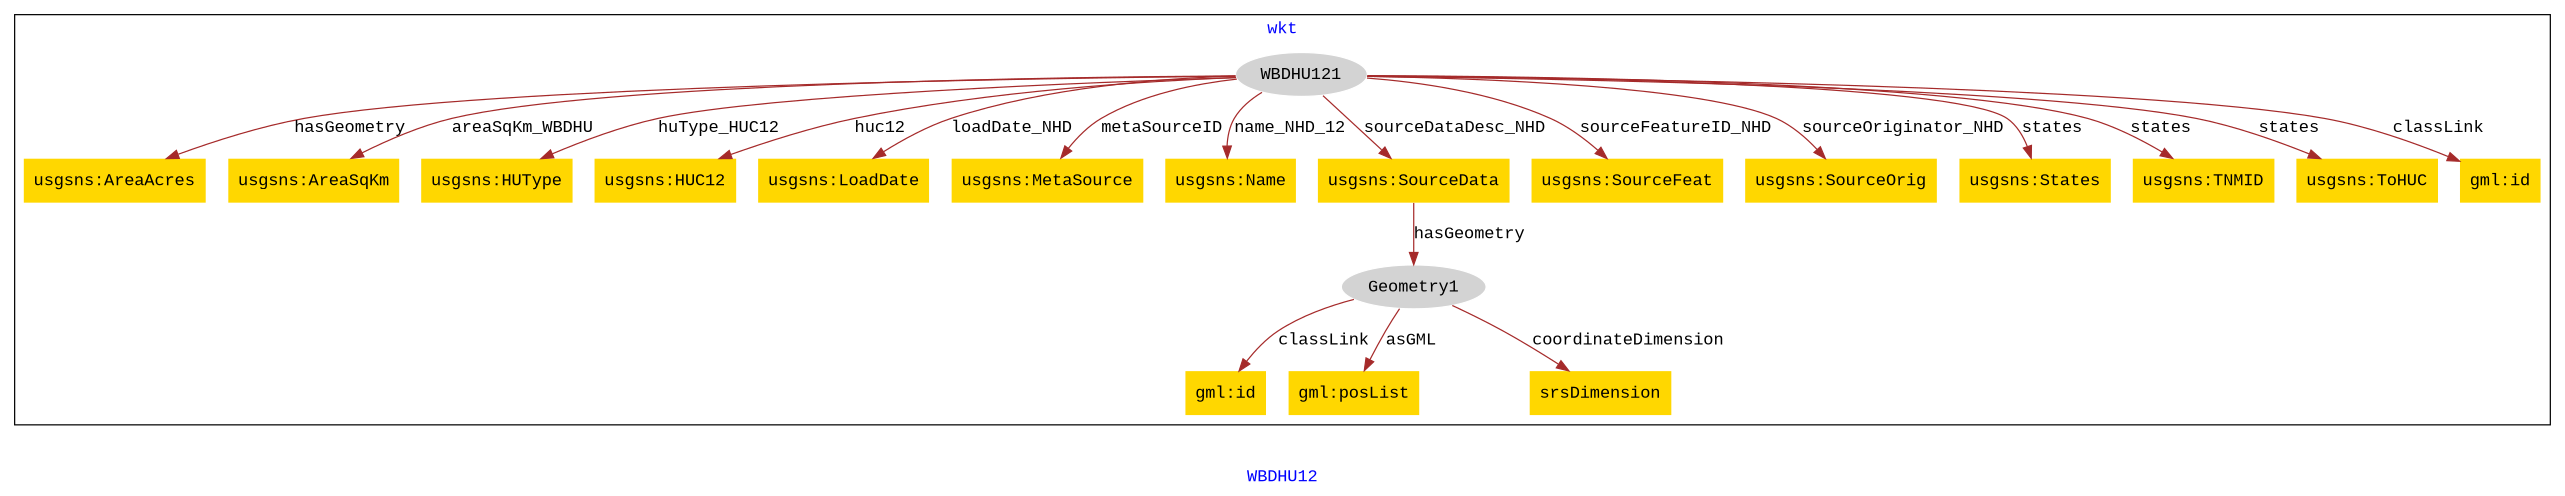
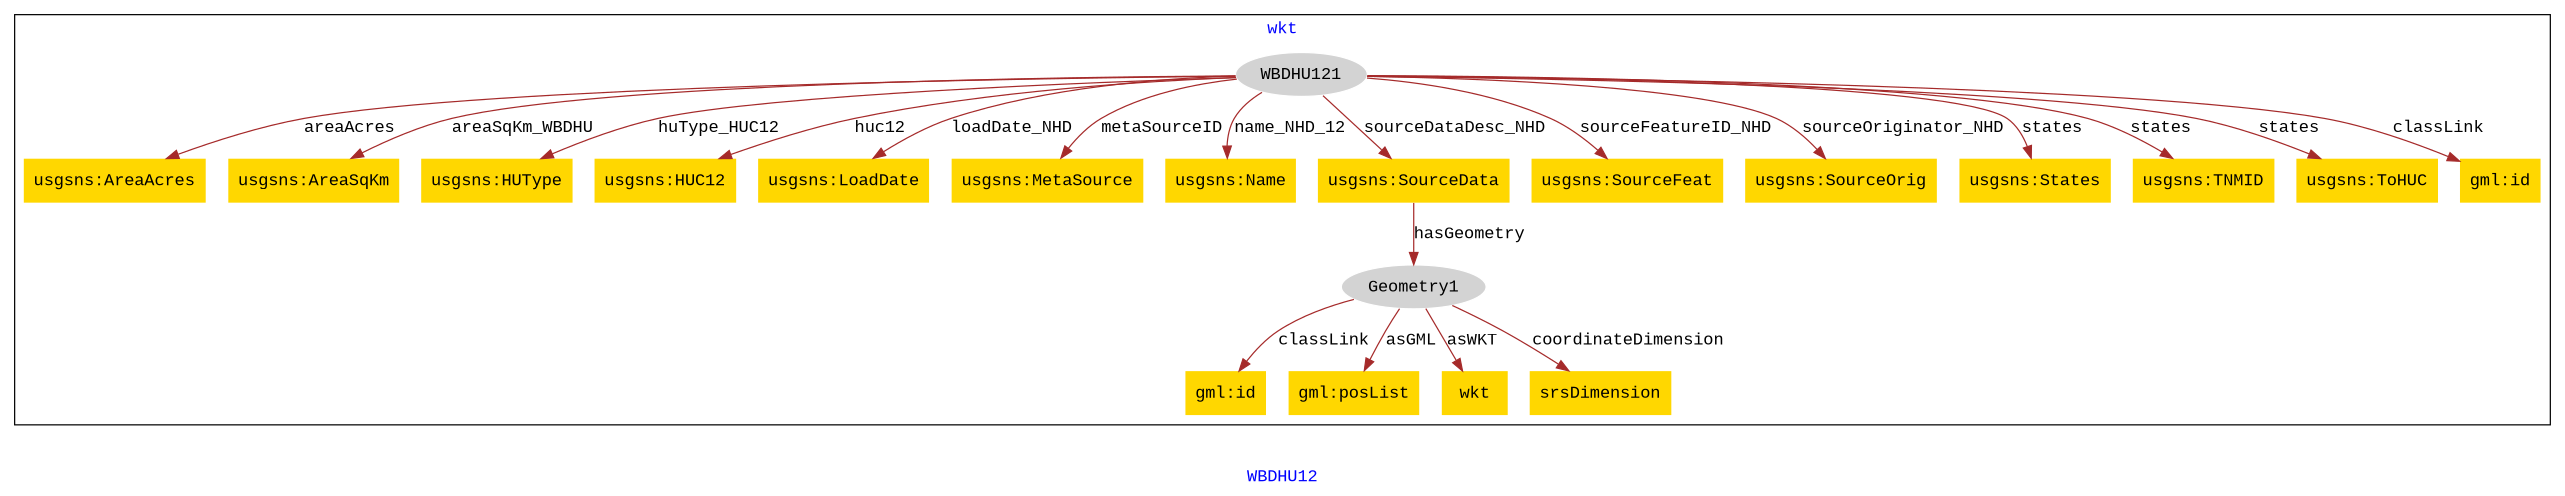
(350, 128) -> (350, 128)
none -> (1475, 393)
